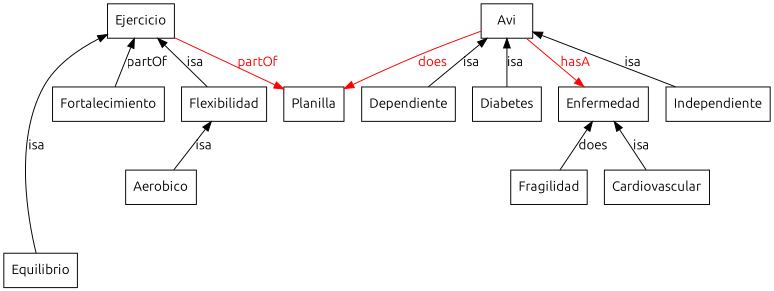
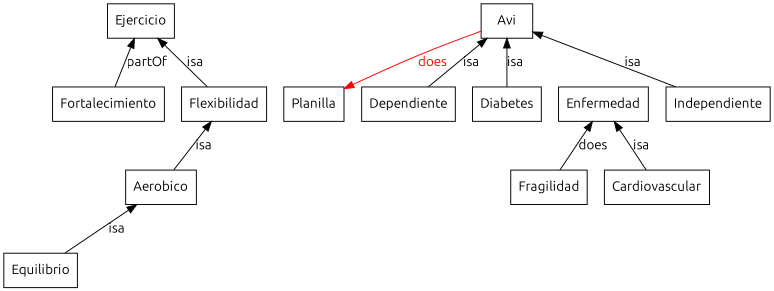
(551, 59) -> none
(225, 61) -> none
(29, 132) -> (97, 232)
